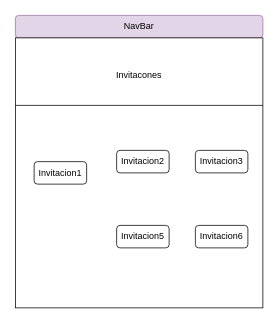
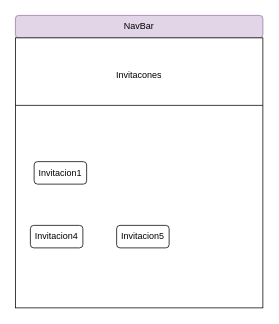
(143, 162) -> none
(222, 162) -> none
none -> (57, 237)
(222, 237) -> none
